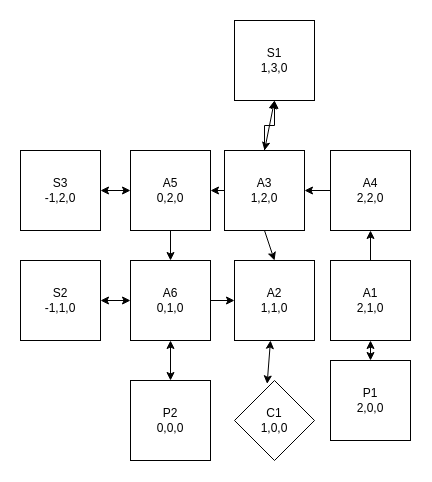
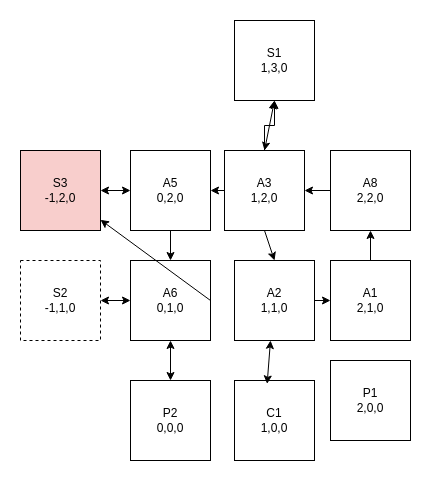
(61, 191) -> (61, 191)
(371, 191) -> (371, 191)
(61, 301) -> (61, 301)
(219, 301) -> (158, 262)
none -> (319, 301)
(371, 351) -> none
(275, 421) -> (275, 421)
